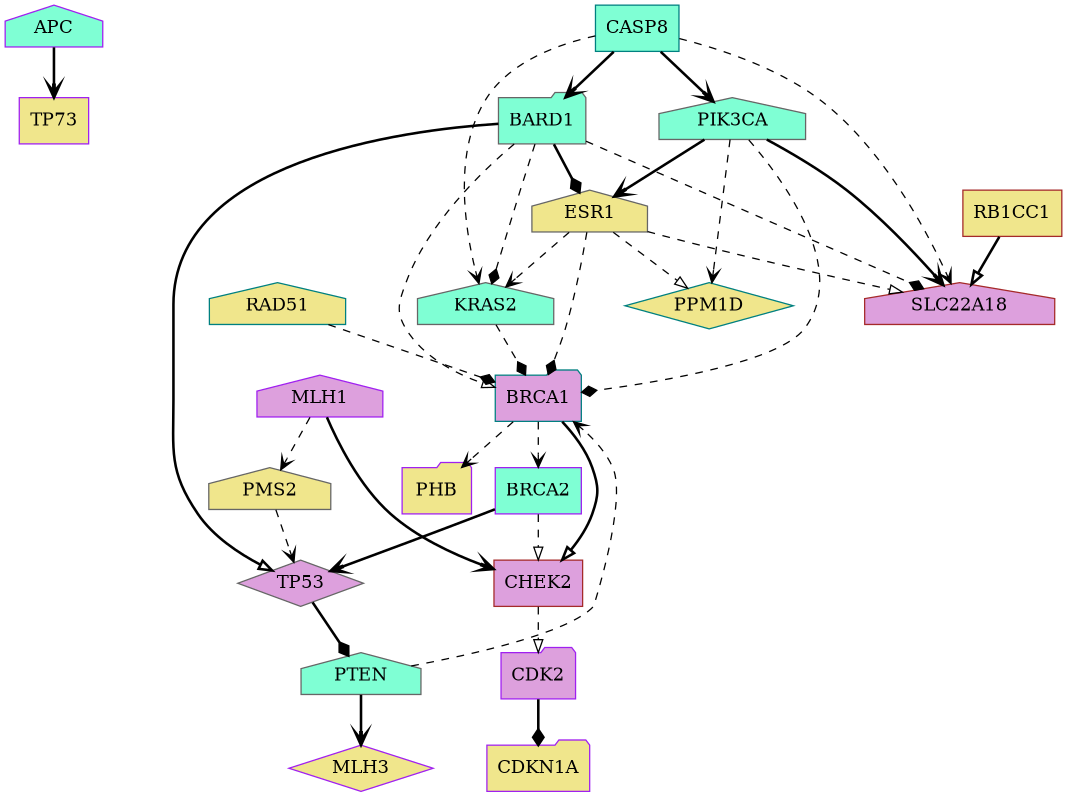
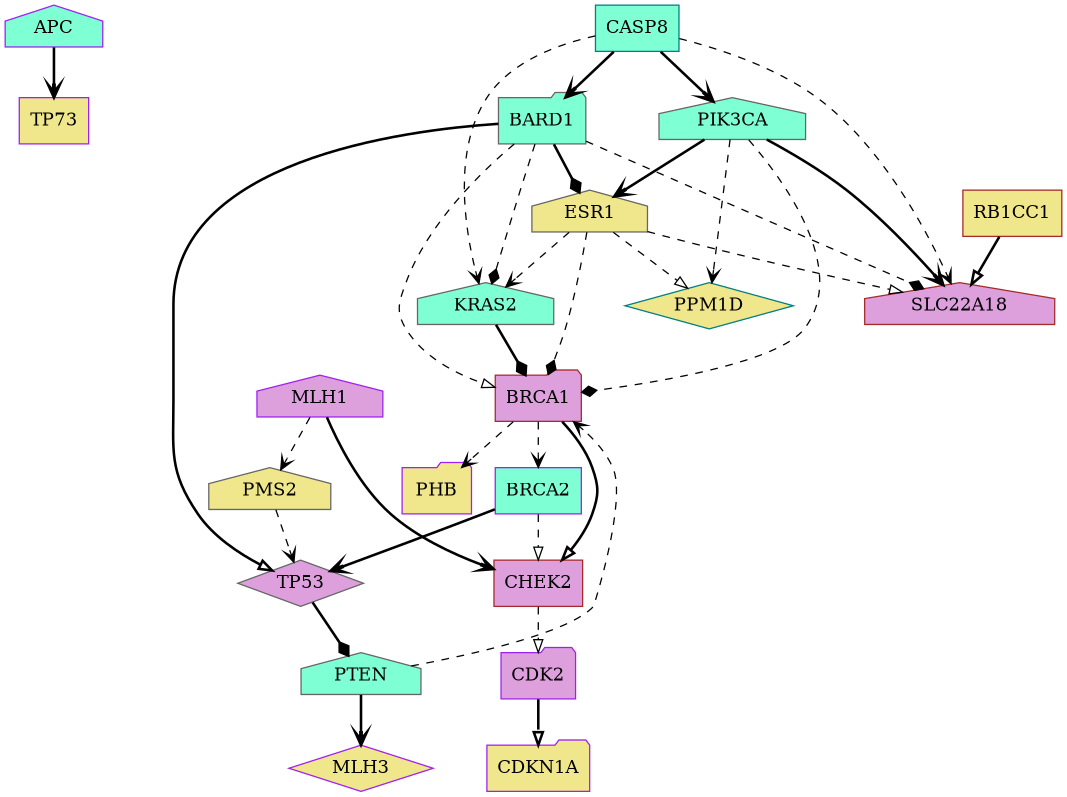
(278, 306) -> none
(507, 343) -> (507, 343)
(538, 398) -> (538, 398)
(538, 714) -> (538, 714)
